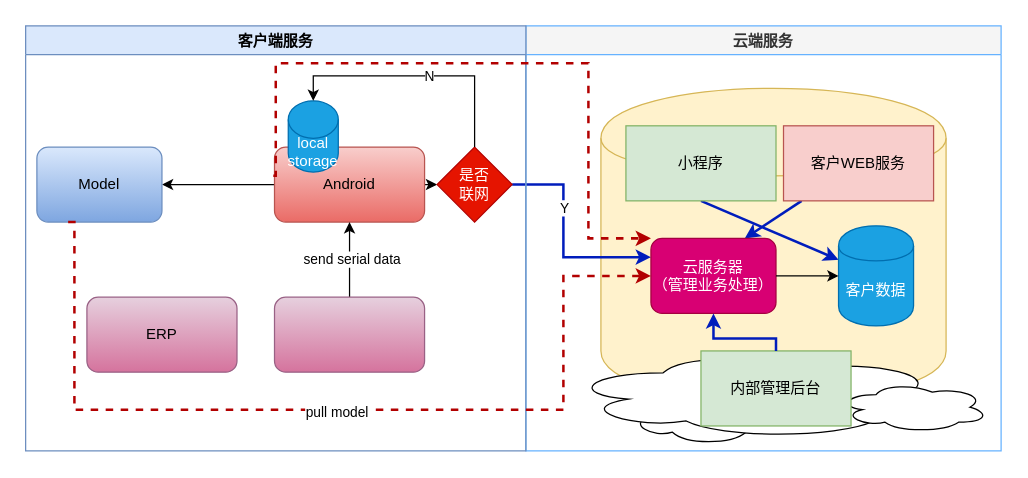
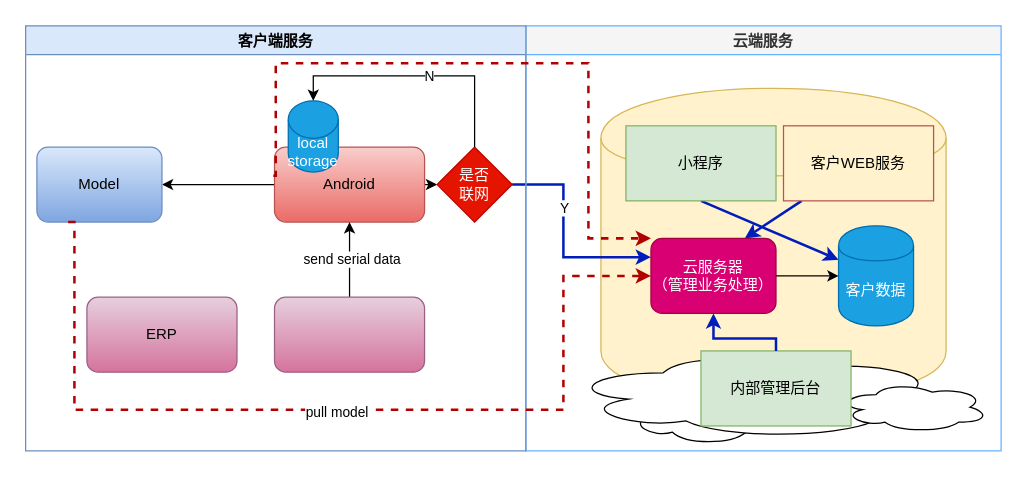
(858, 163) -> (858, 163)
